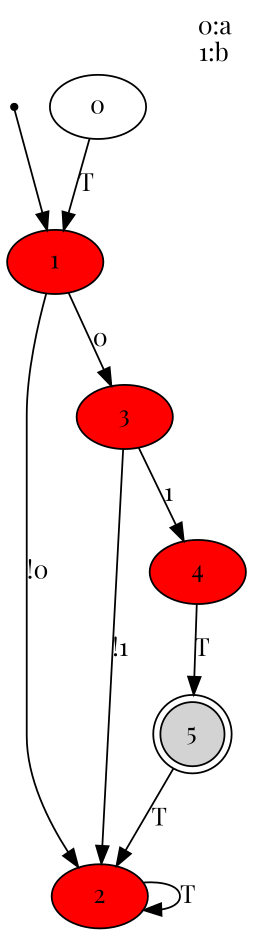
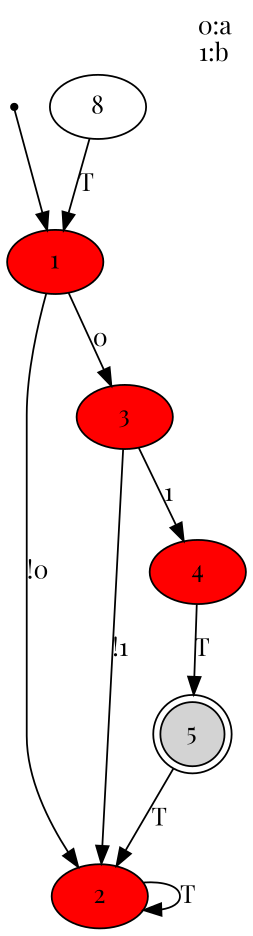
(98, 107) -> (98, 107)
